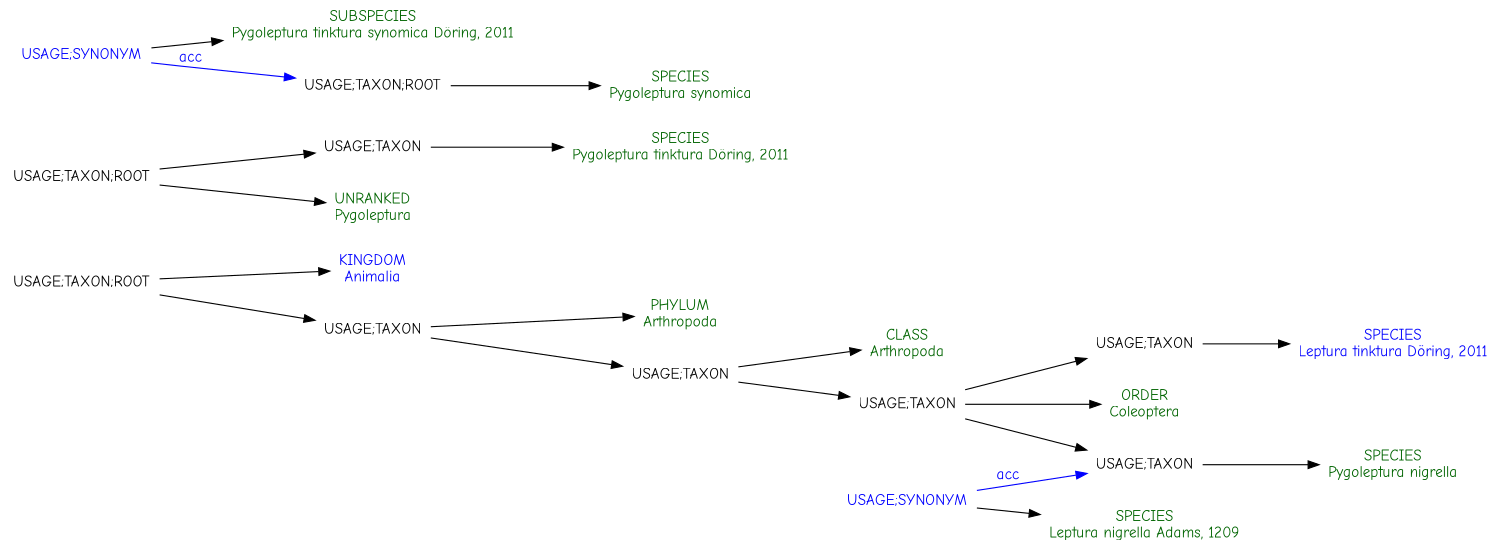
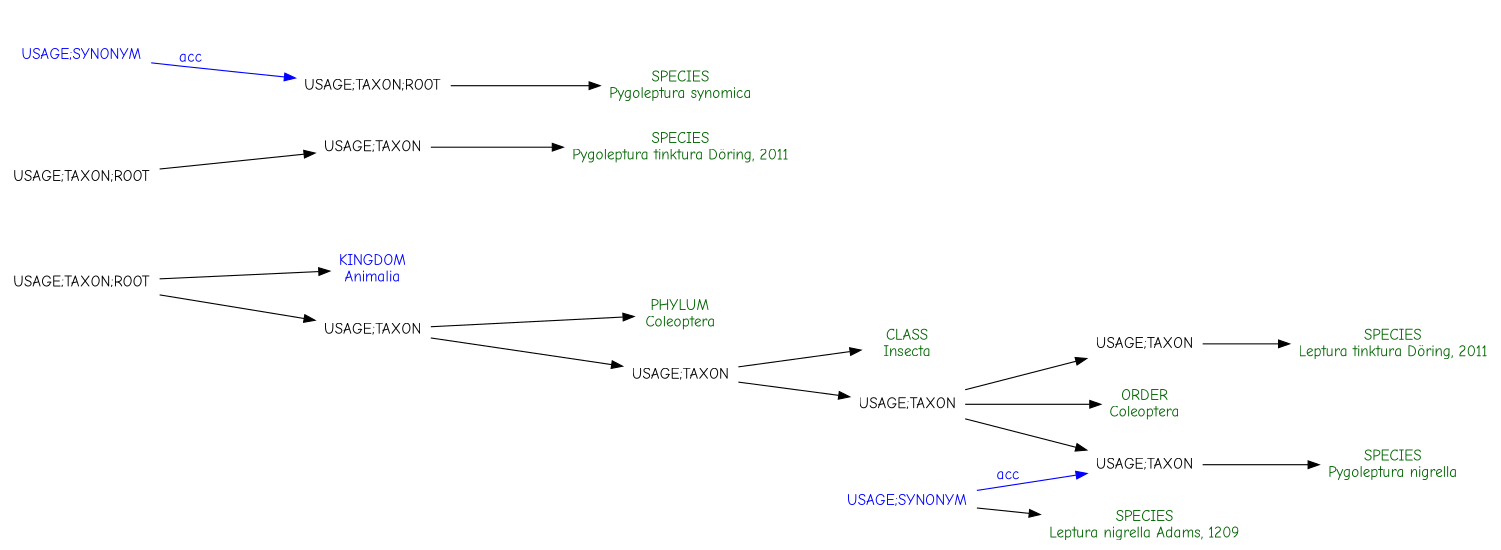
(373, 25) -> none
(373, 208) -> none
(681, 314) -> (681, 314)
(907, 344) -> (907, 344)
(1393, 344) -> (1393, 344)
